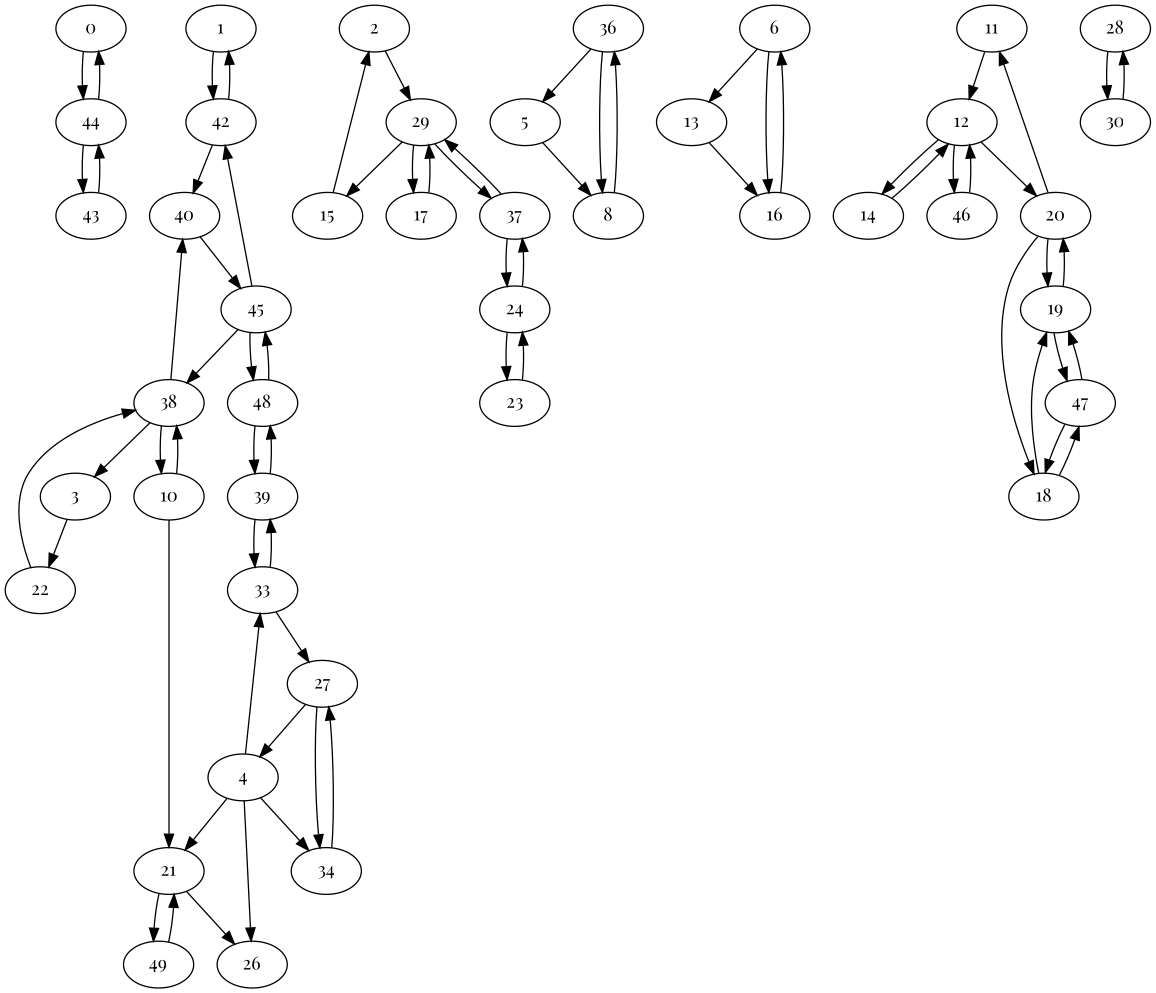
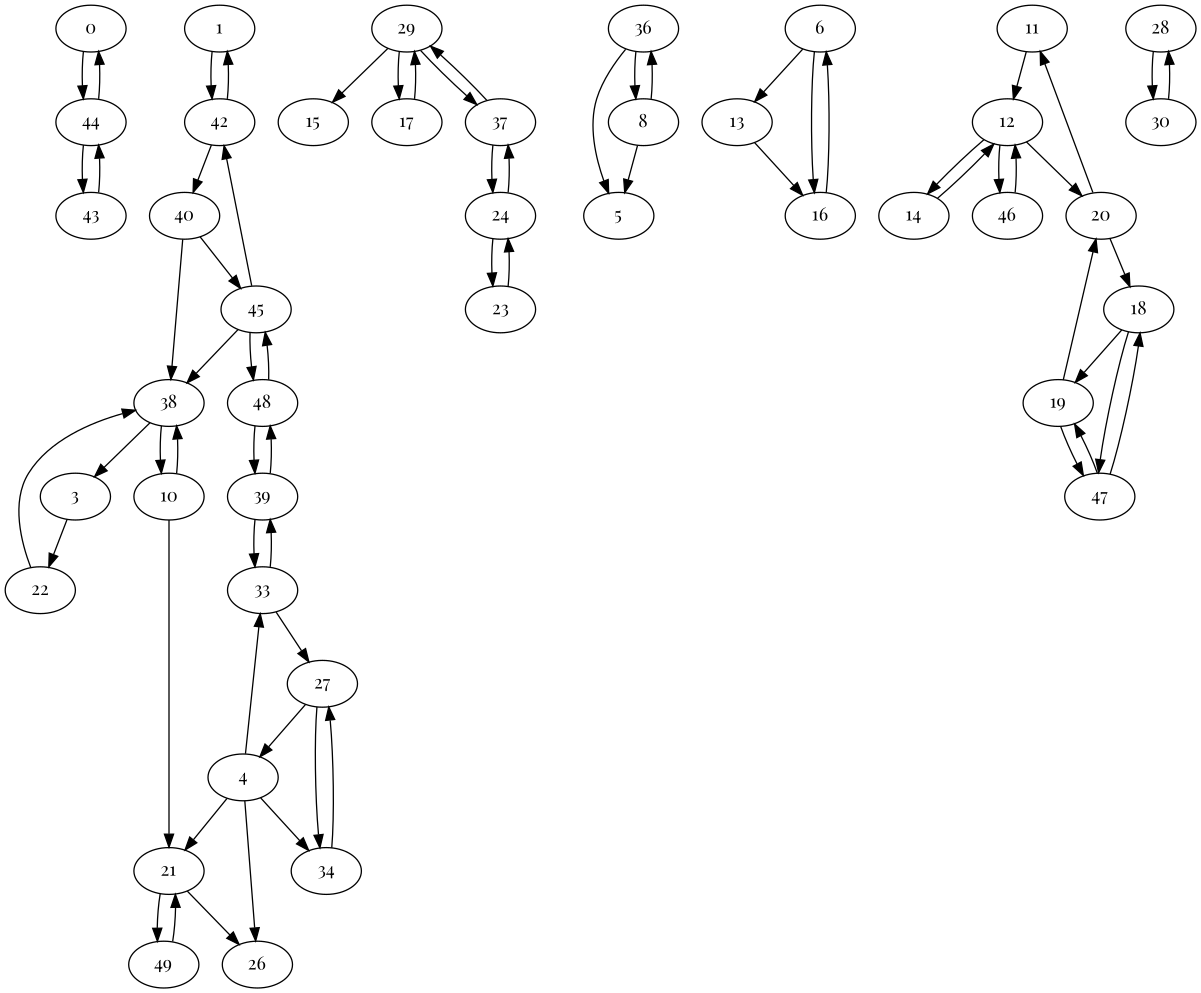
(374, 29) -> none
(562, 164) -> (633, 163)
(1047, 256) -> none
(176, 316) -> (177, 303)
